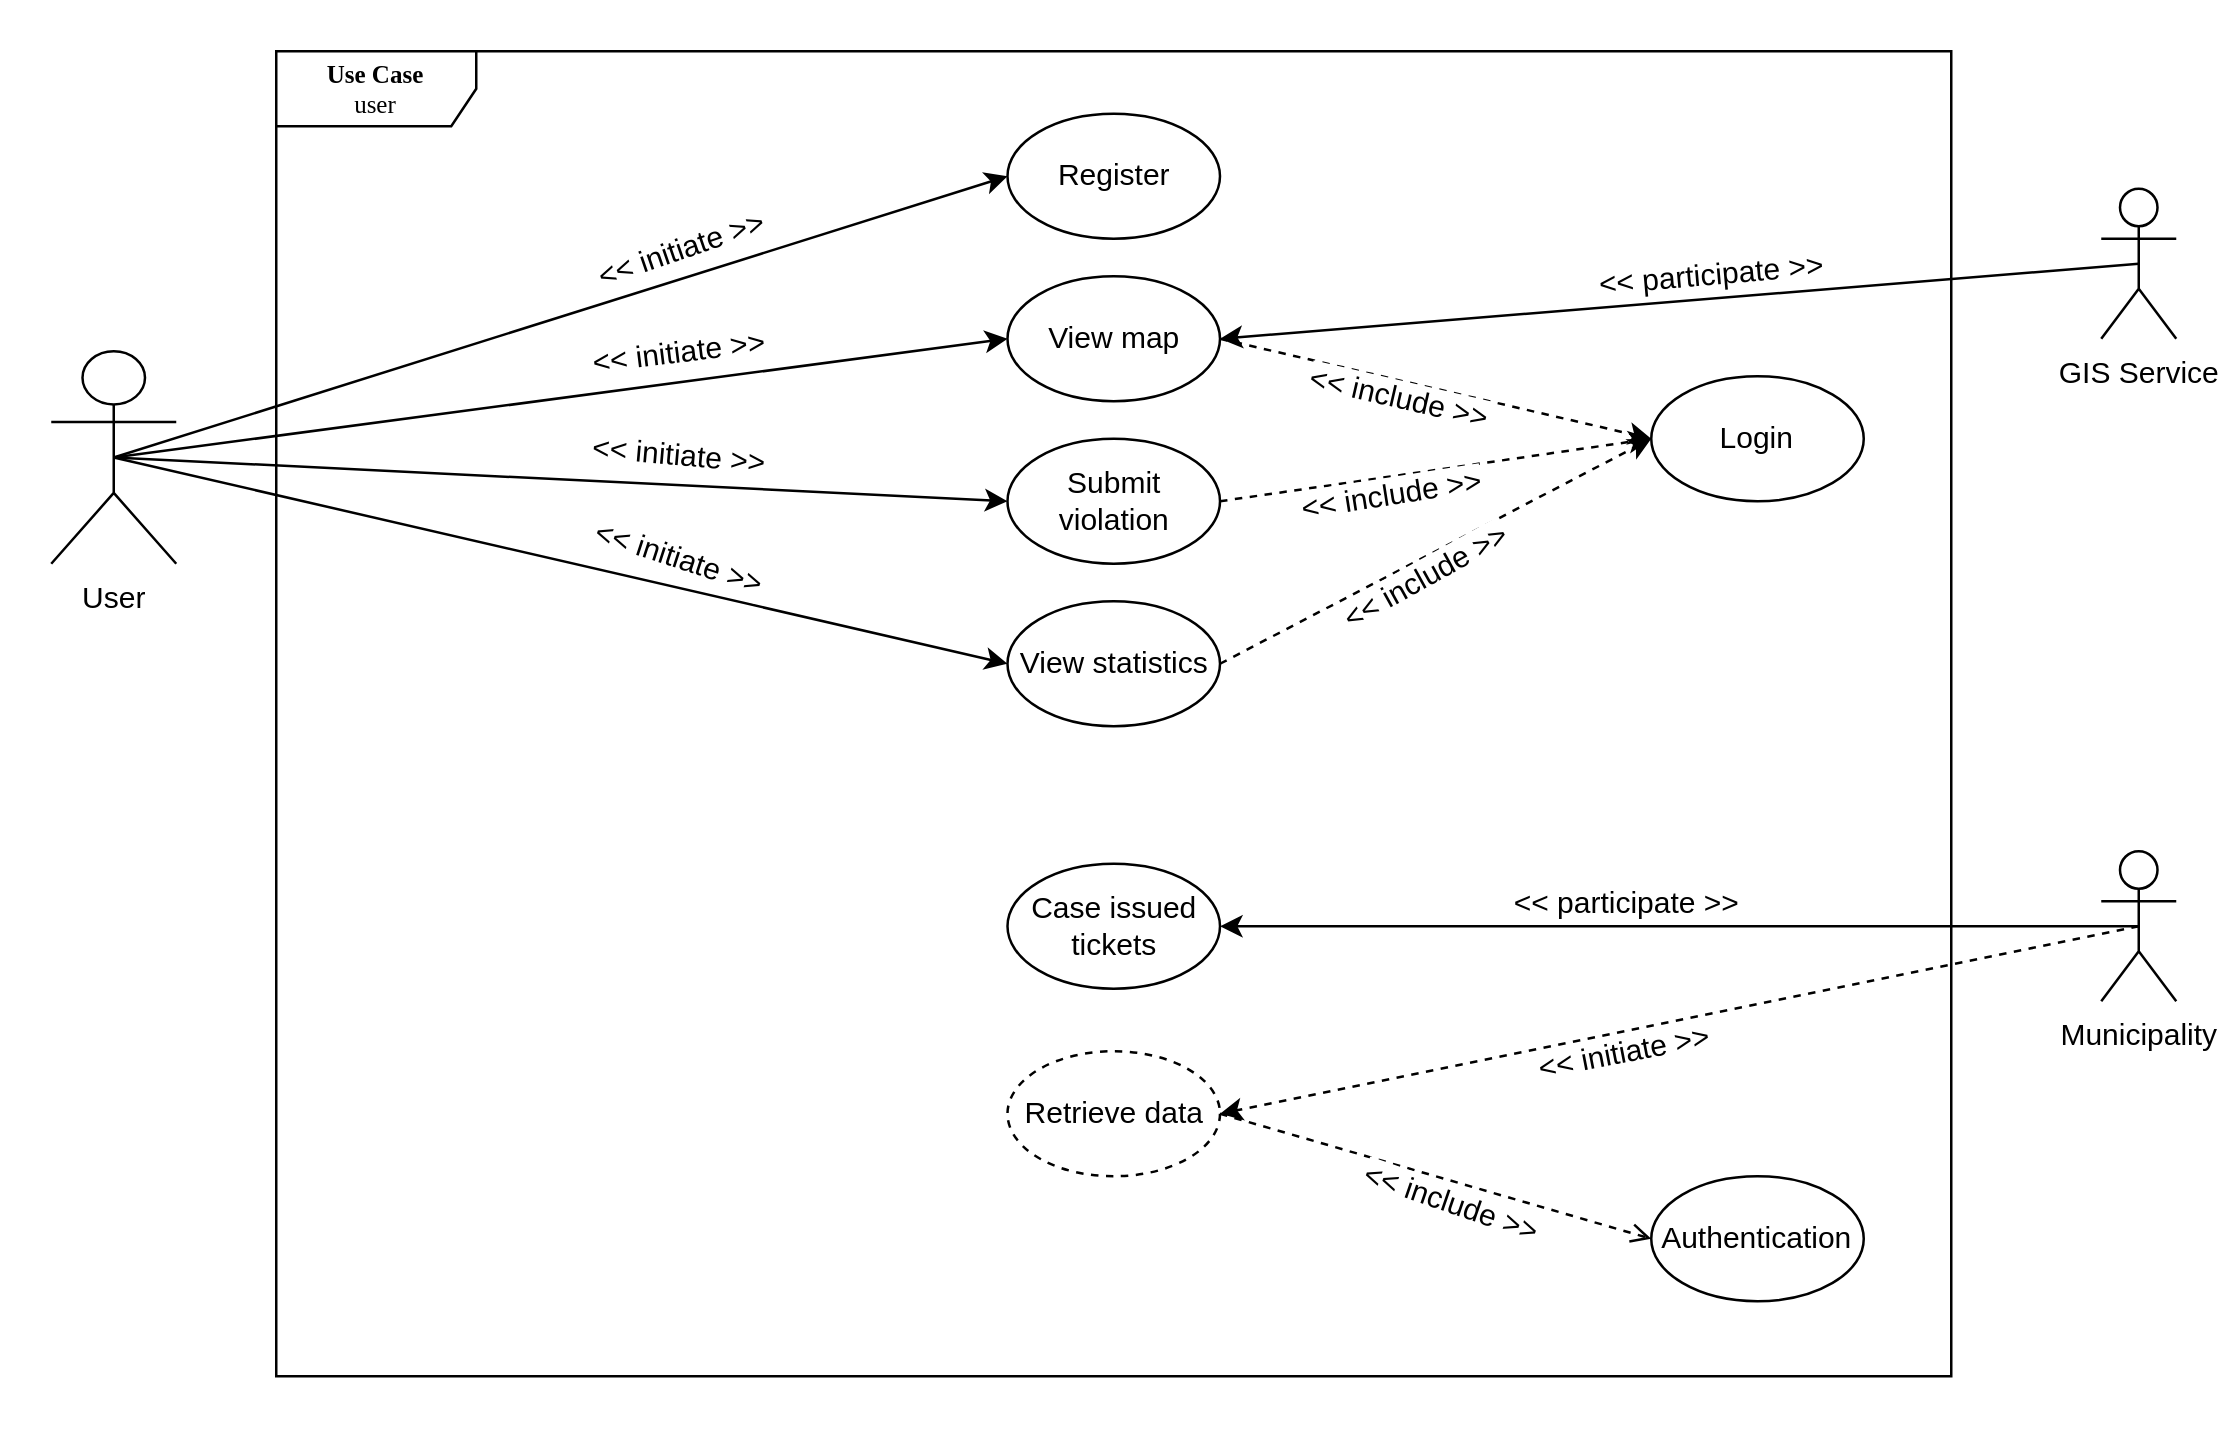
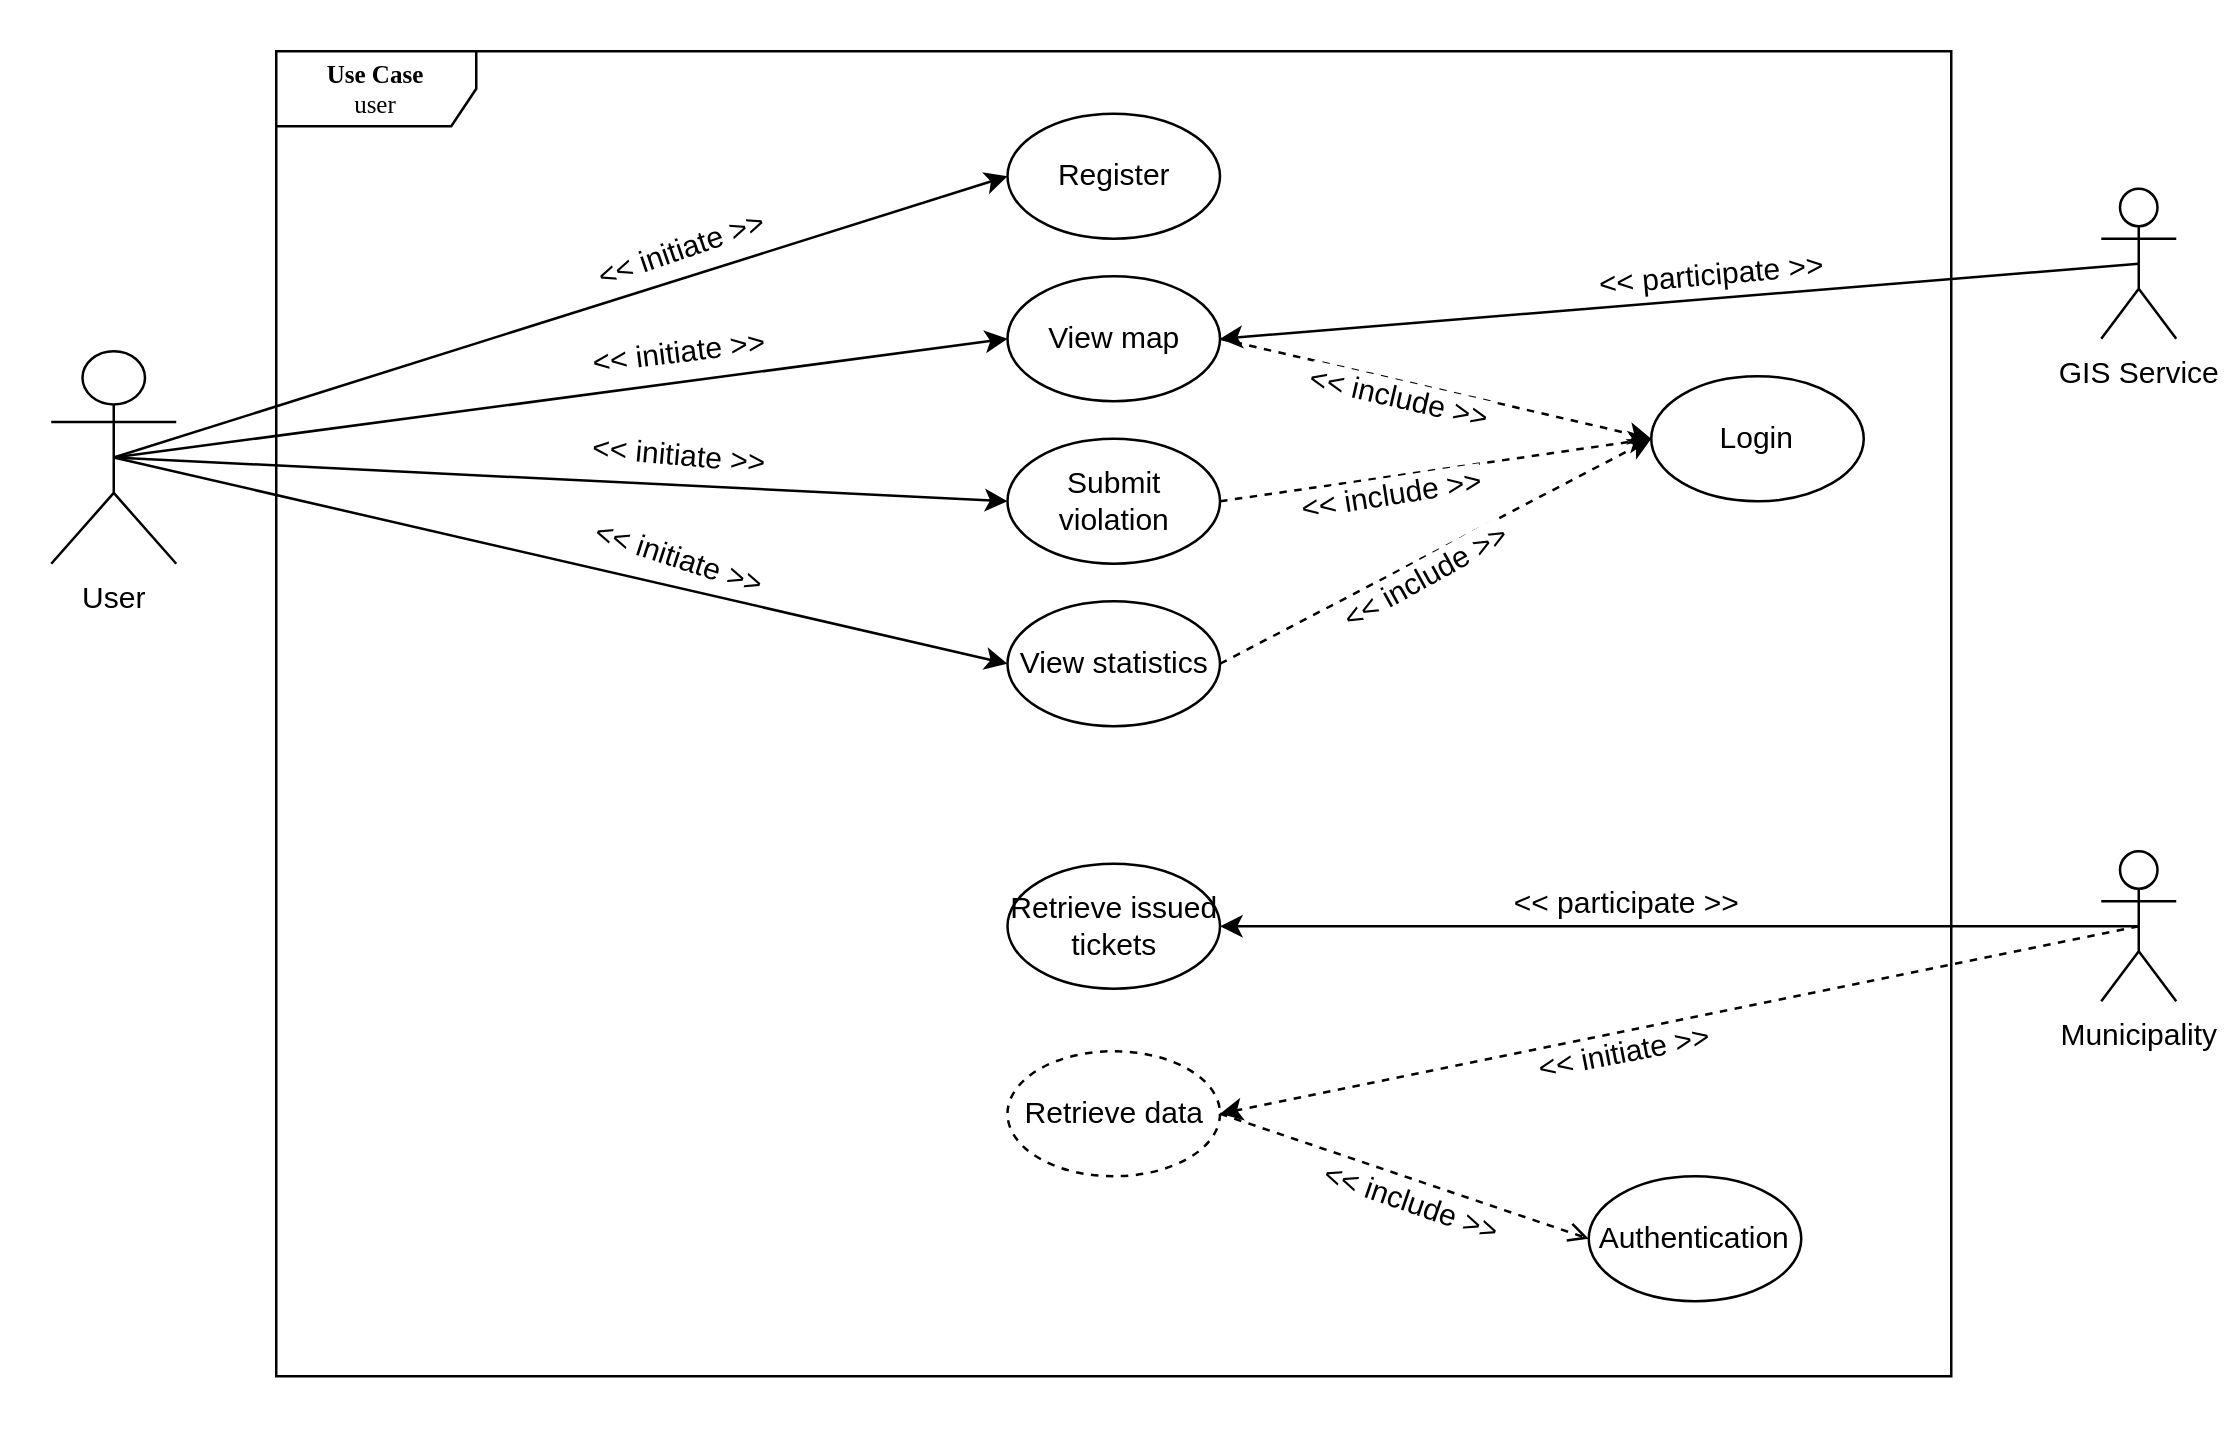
(1115, 926) -> (1115, 926)
(1758, 1239) -> (1695, 1239)
